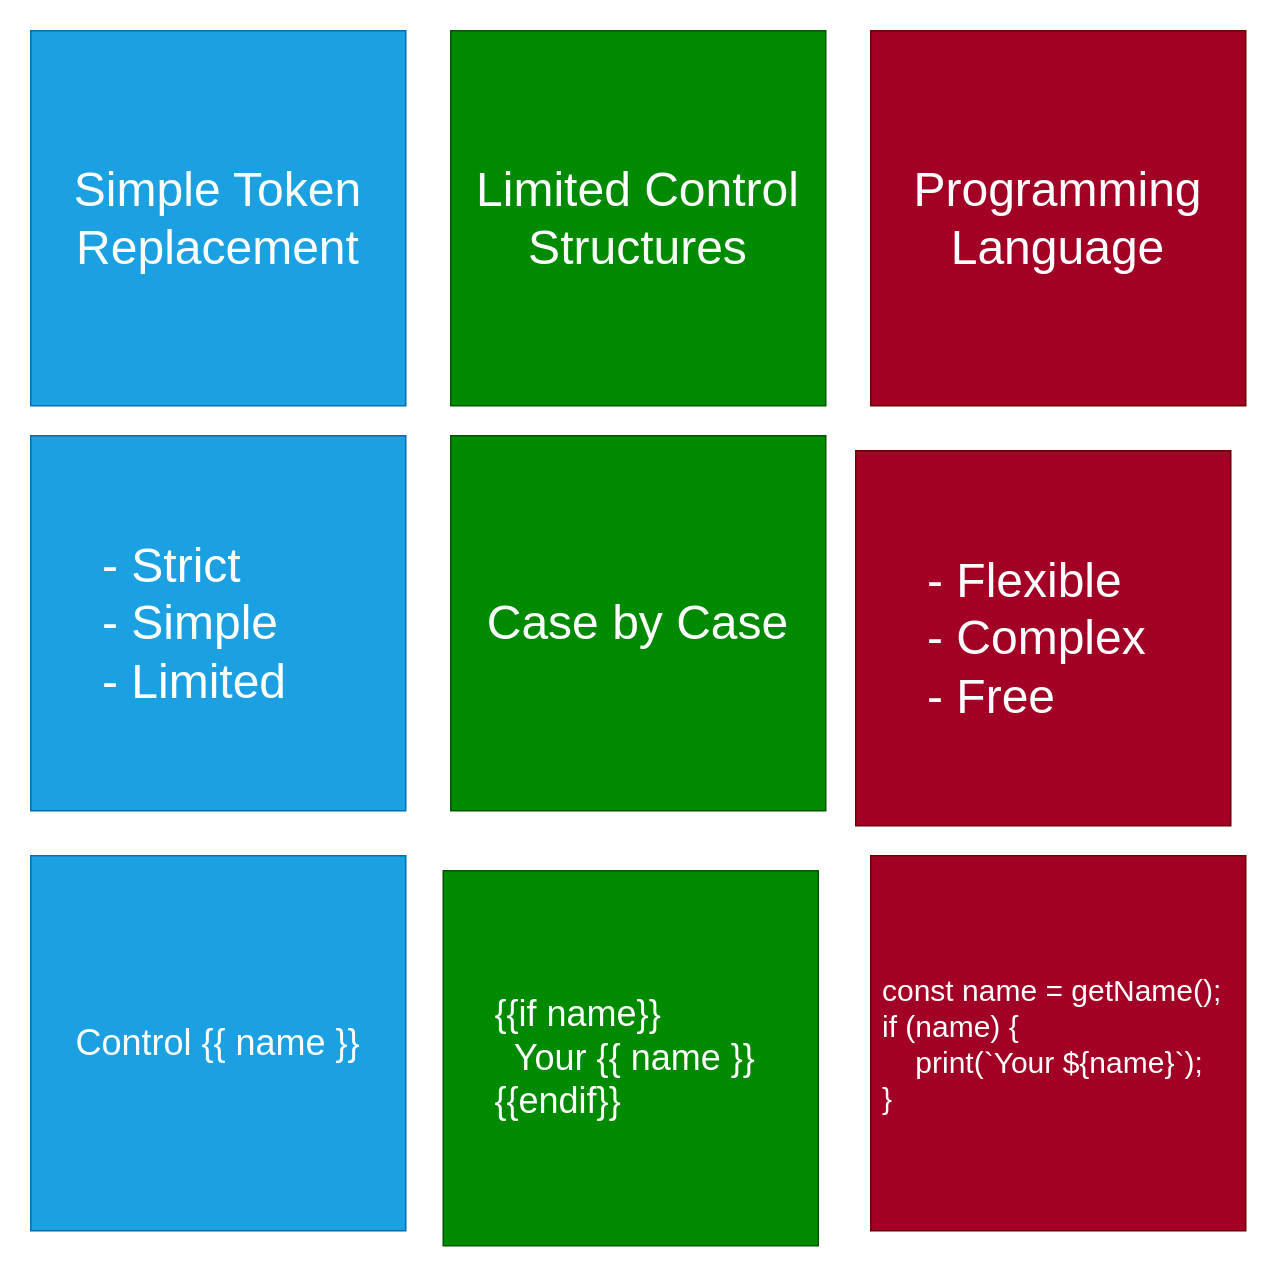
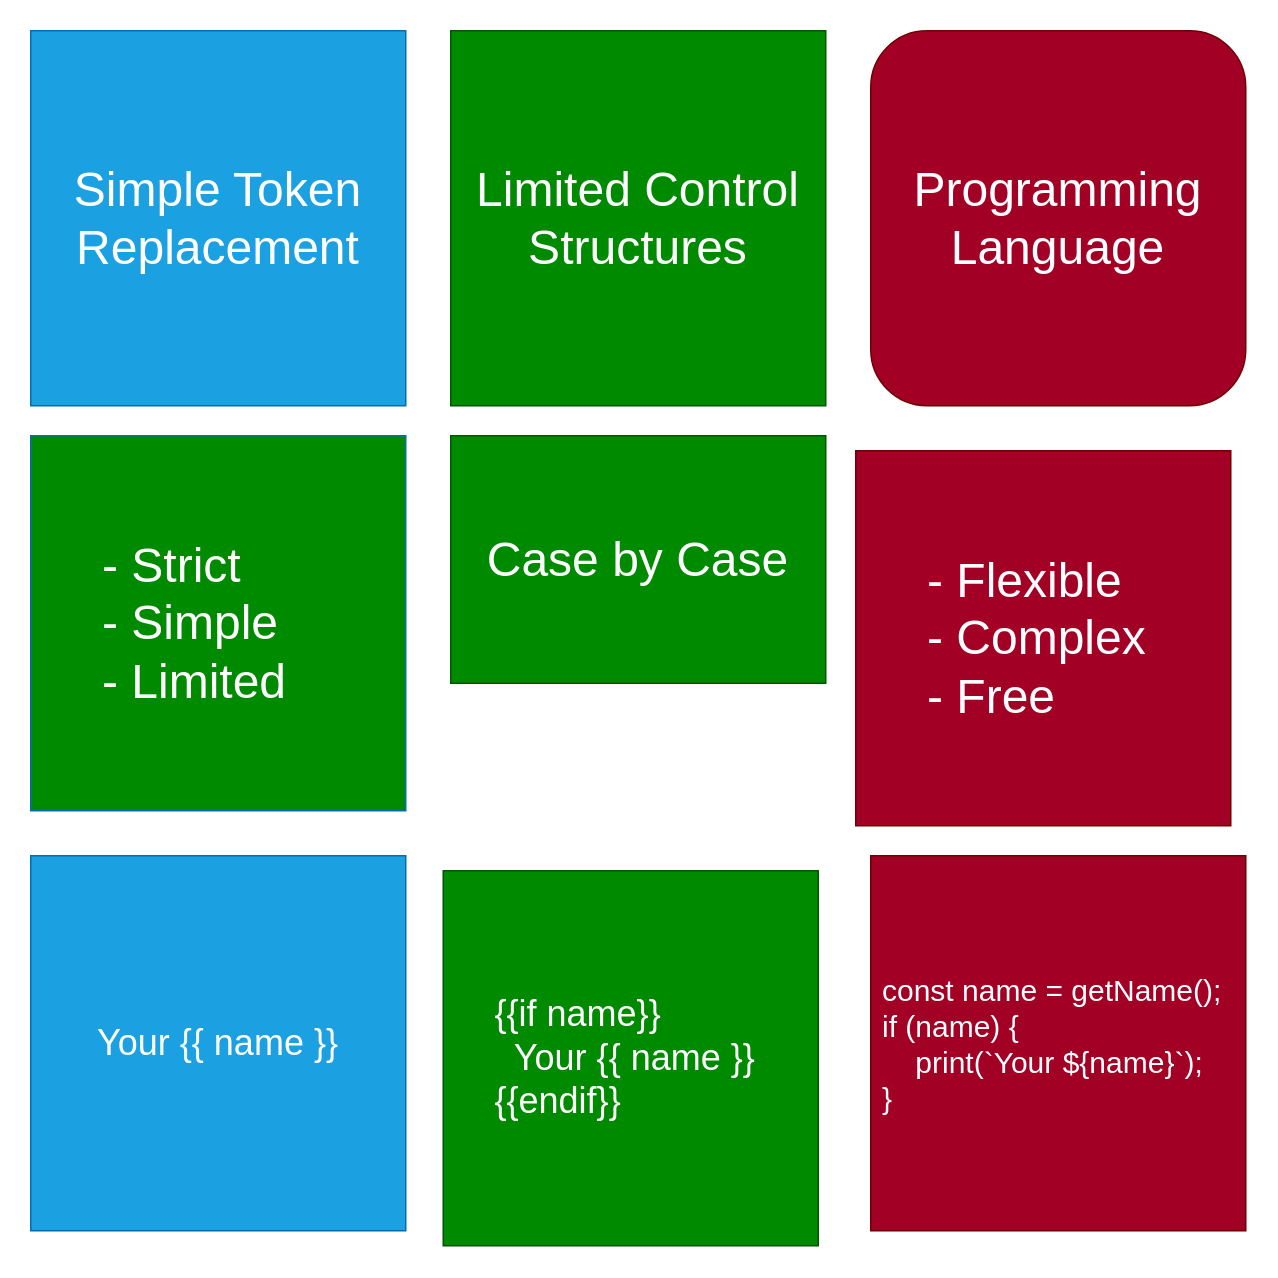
(1058, 218) -> (1058, 218)
(218, 623) -> (218, 623)
(638, 623) -> (638, 560)
(218, 1043) -> (218, 1043)
